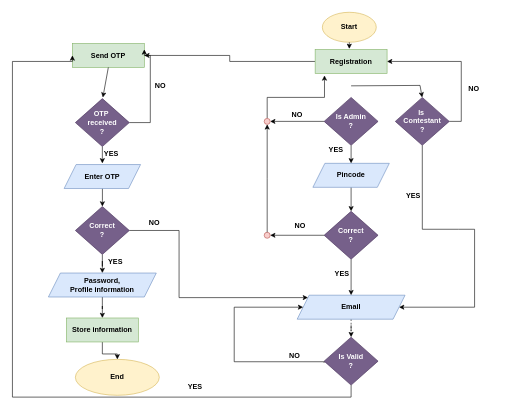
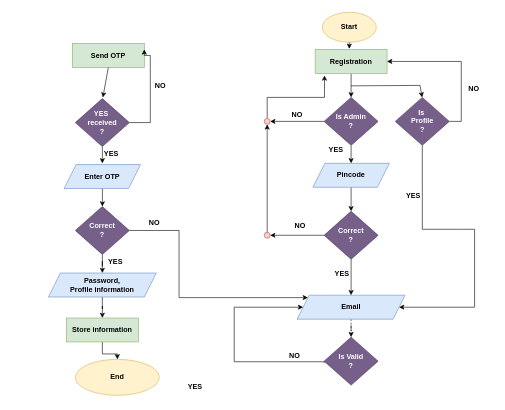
(231, 62) -> (351, 92)
(423, 122) -> (423, 122)
(102, 123) -> (102, 123)
(12, 200) -> none
